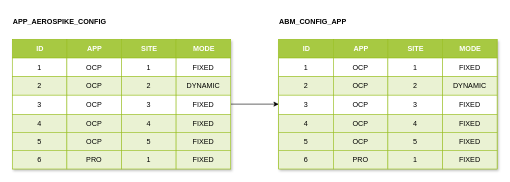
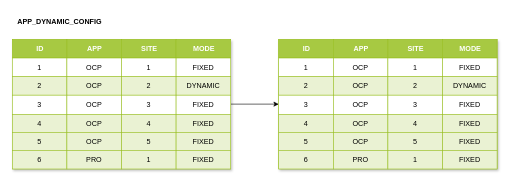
(60, 21) -> (60, 21)
(313, 21) -> none
